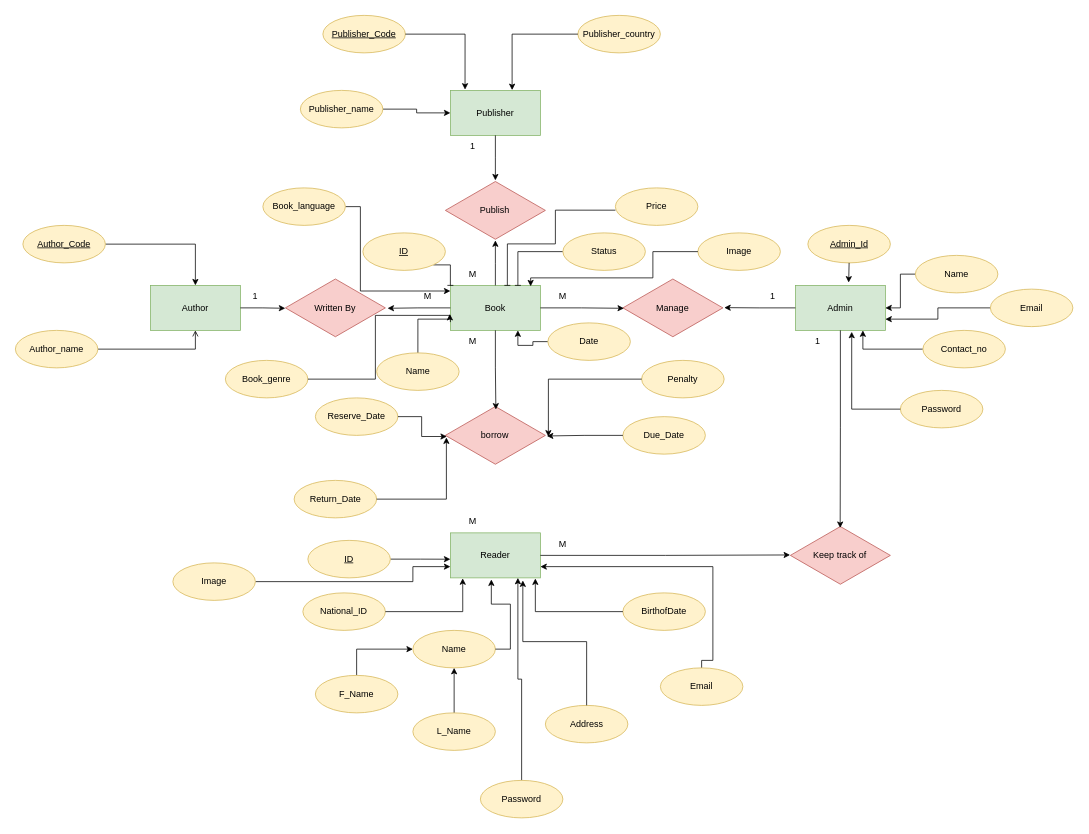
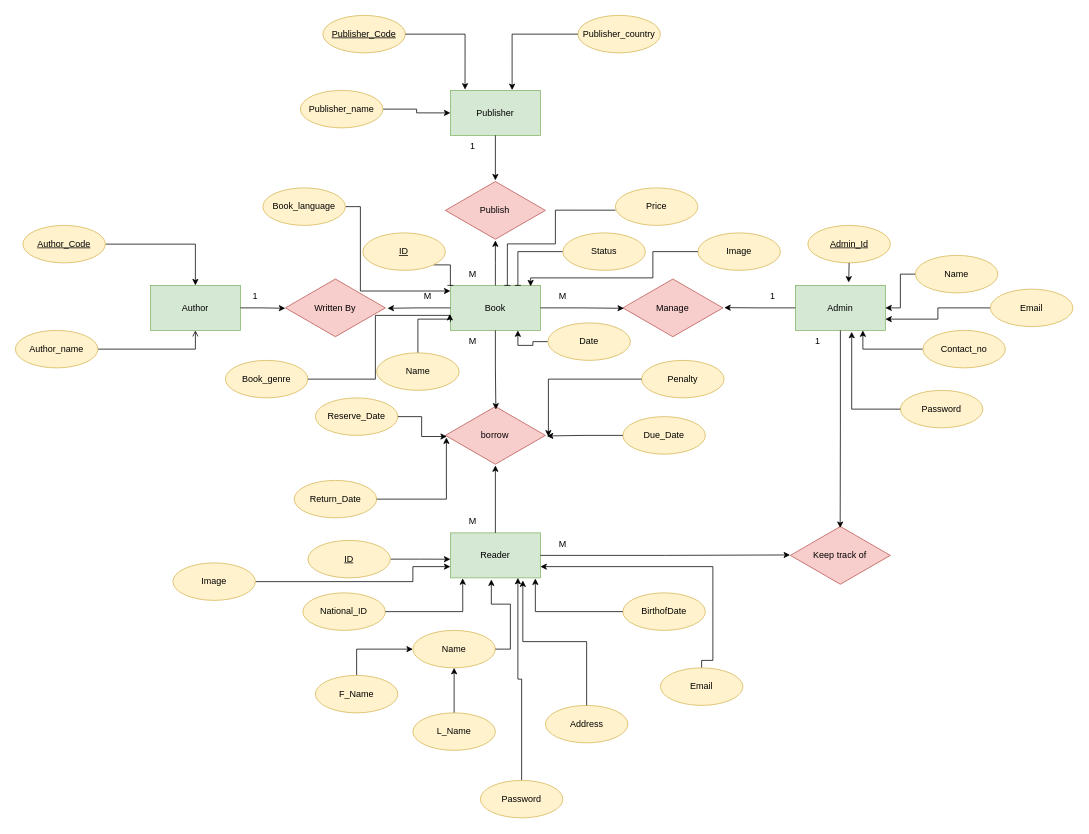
none -> (495, 502)
